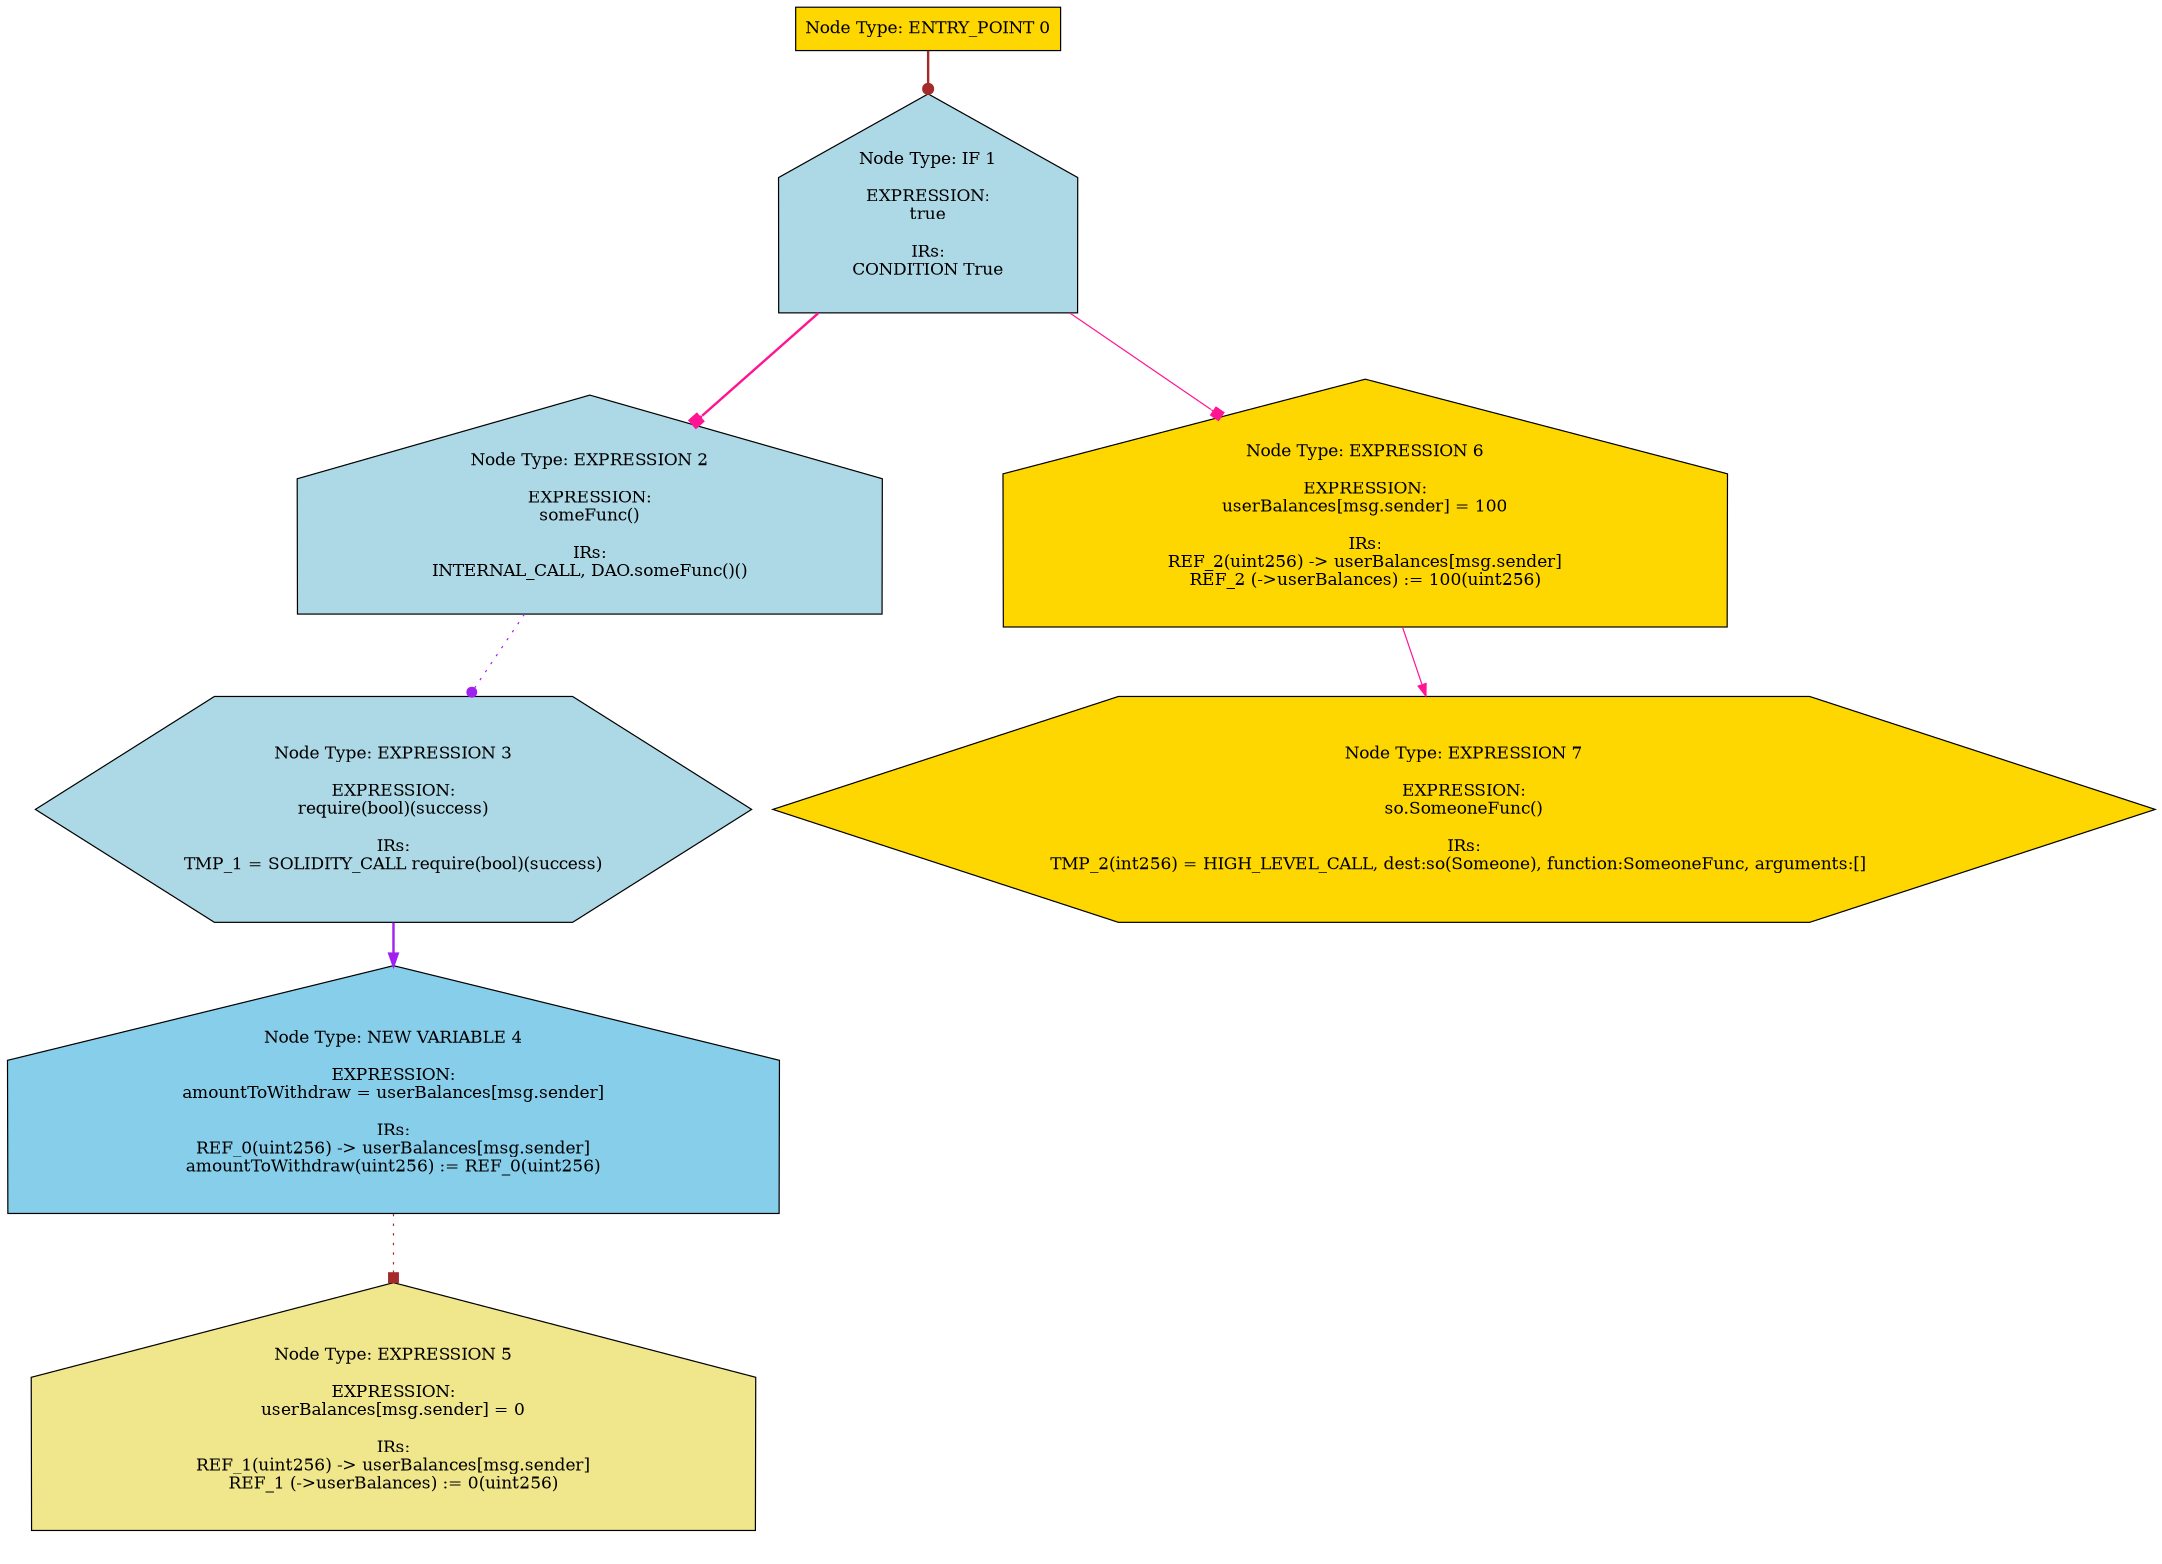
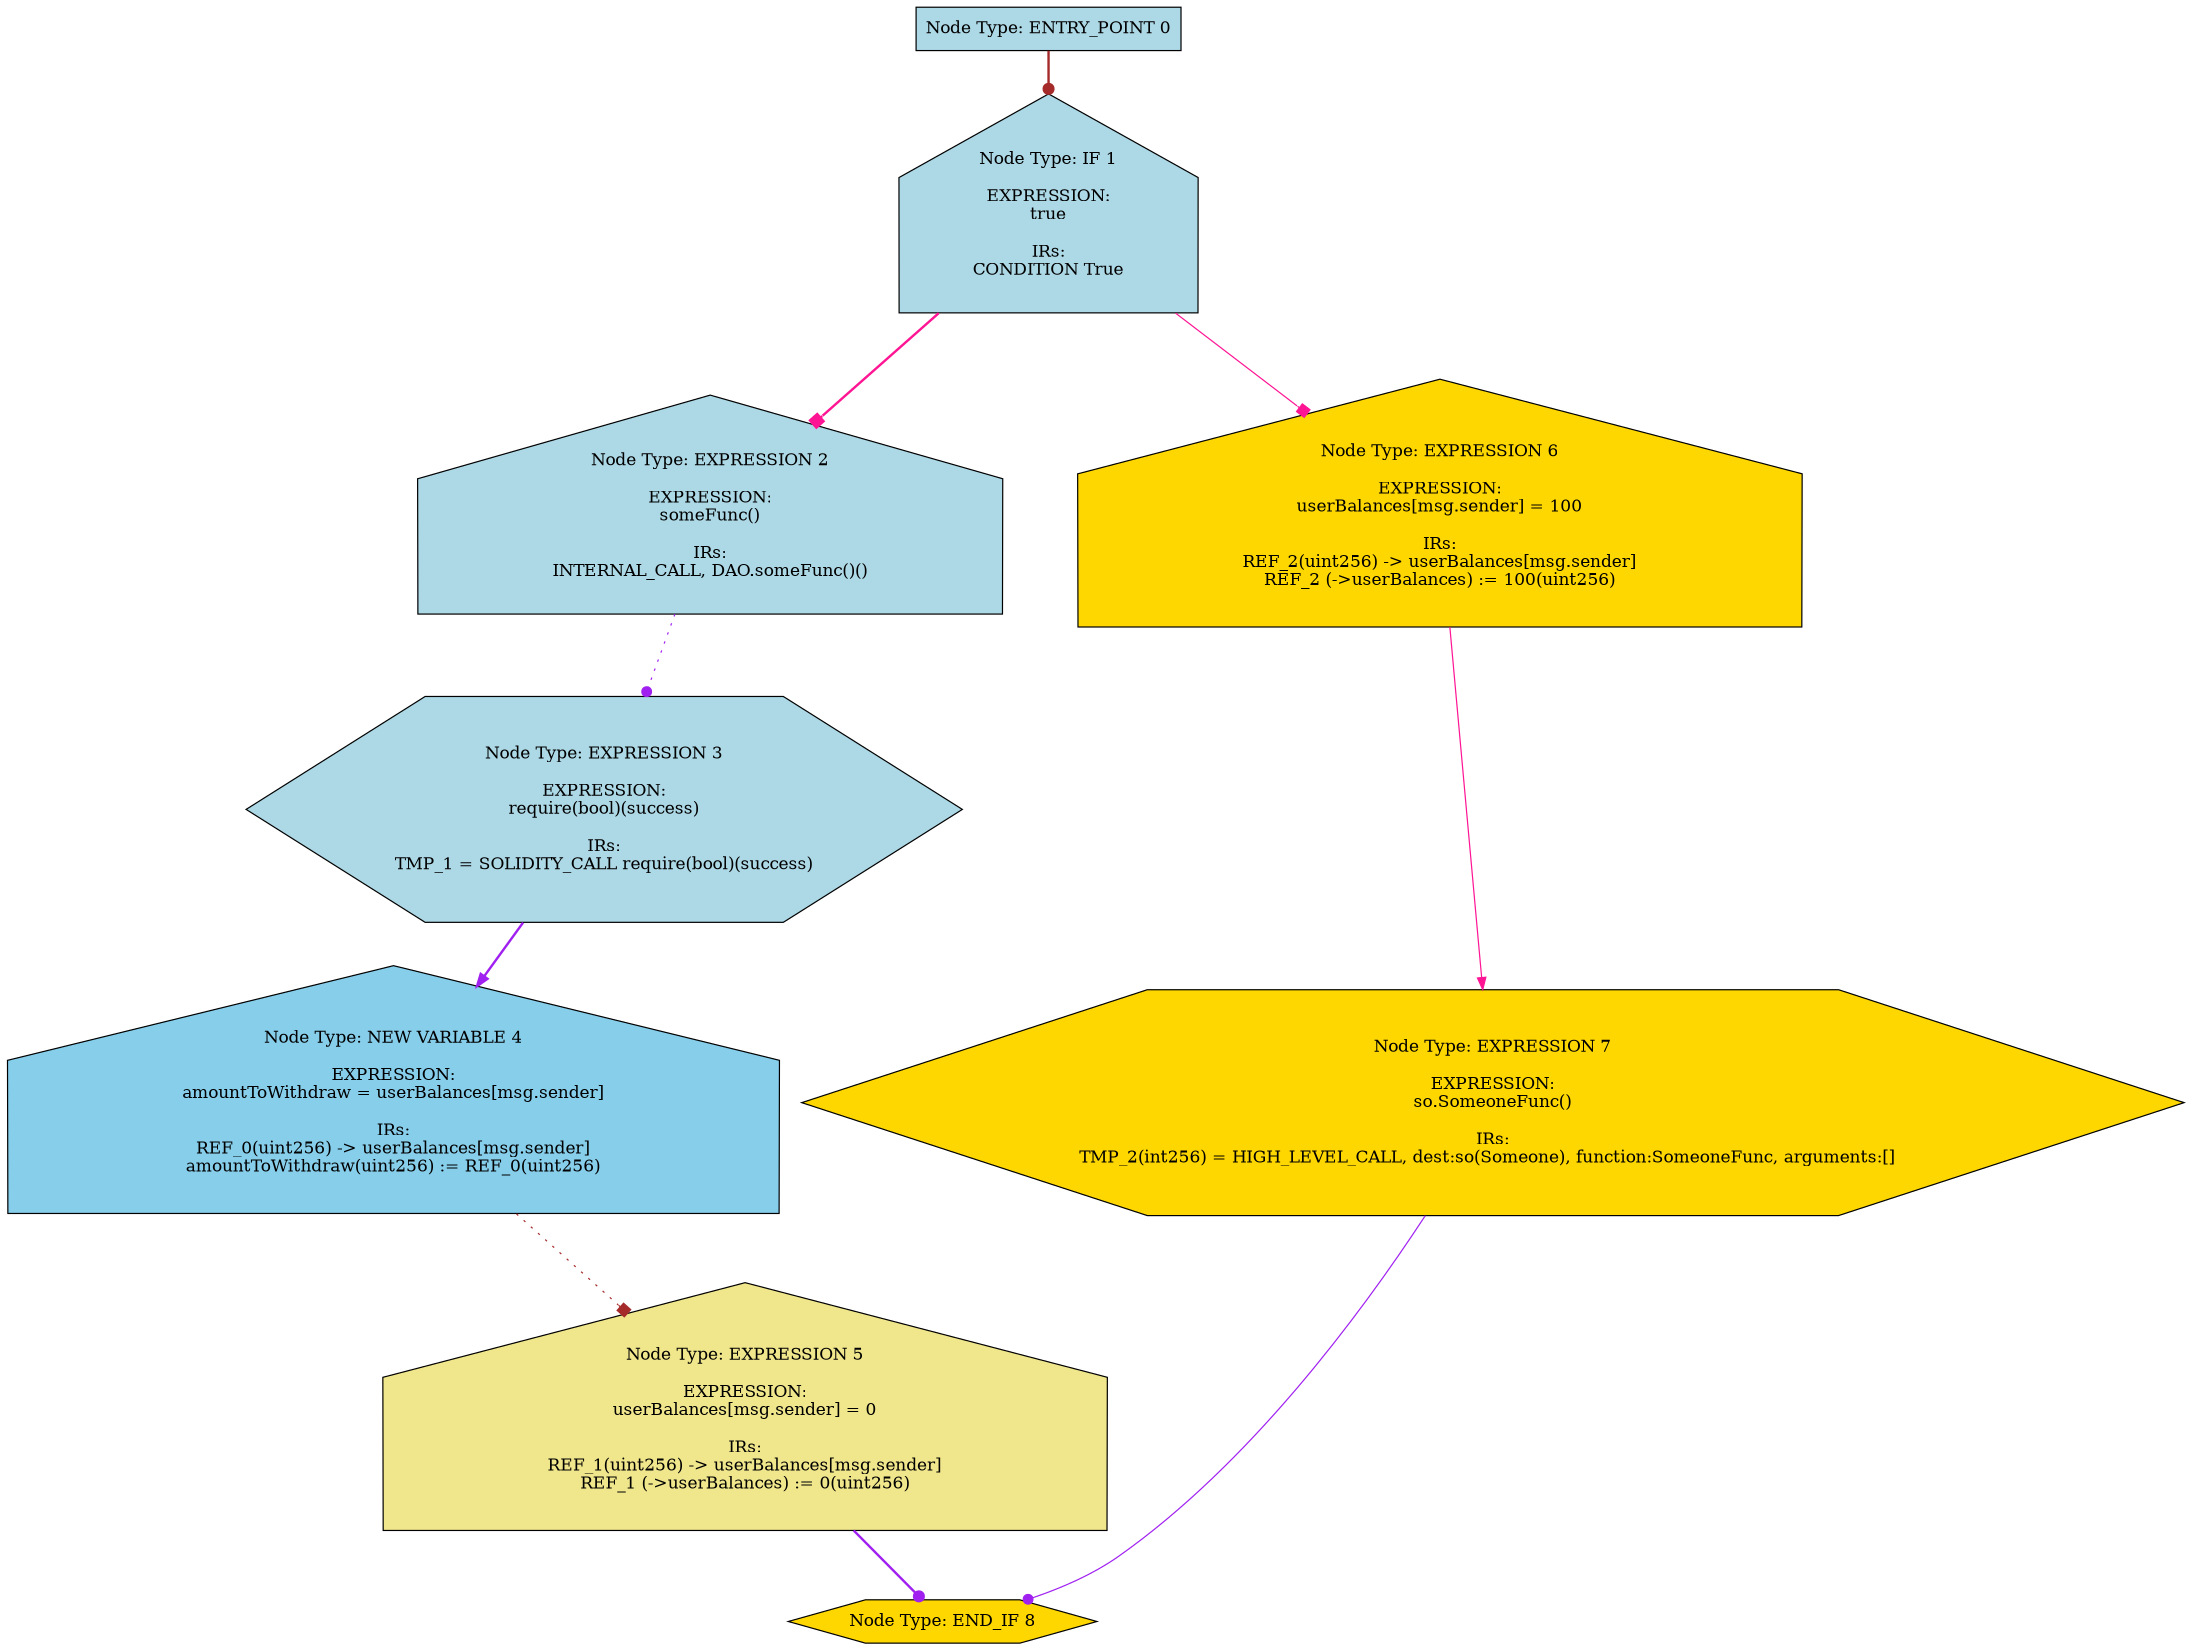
(928, 29) -> (1049, 29)
none -> (943, 1622)
